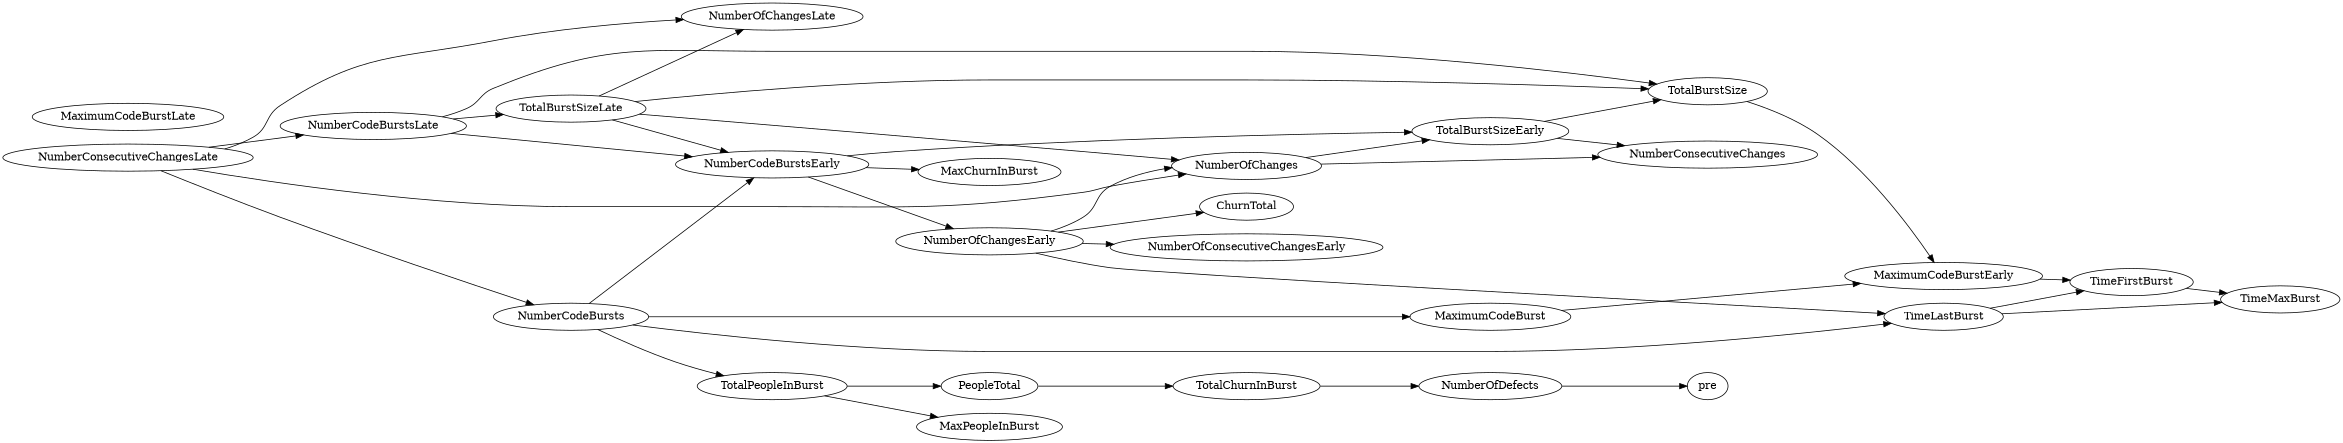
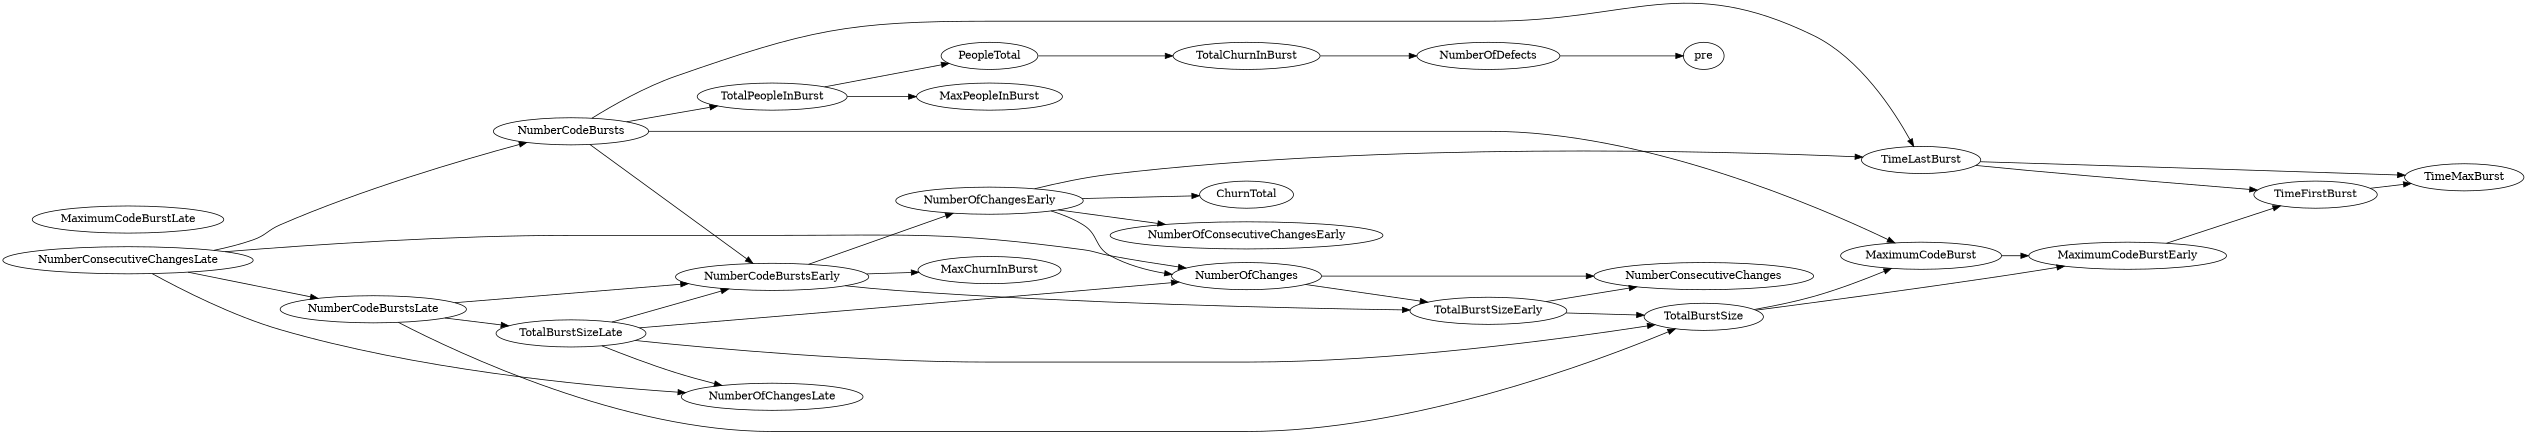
none -> (1821, 294)
